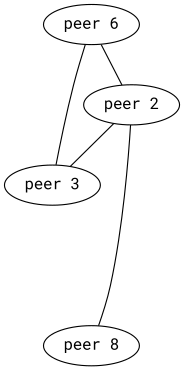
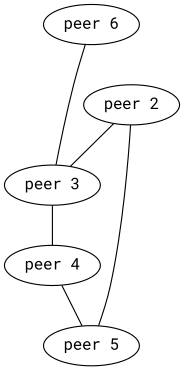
(112, 65) -> none
none -> (52, 265)
(91, 346) -> (91, 346)
